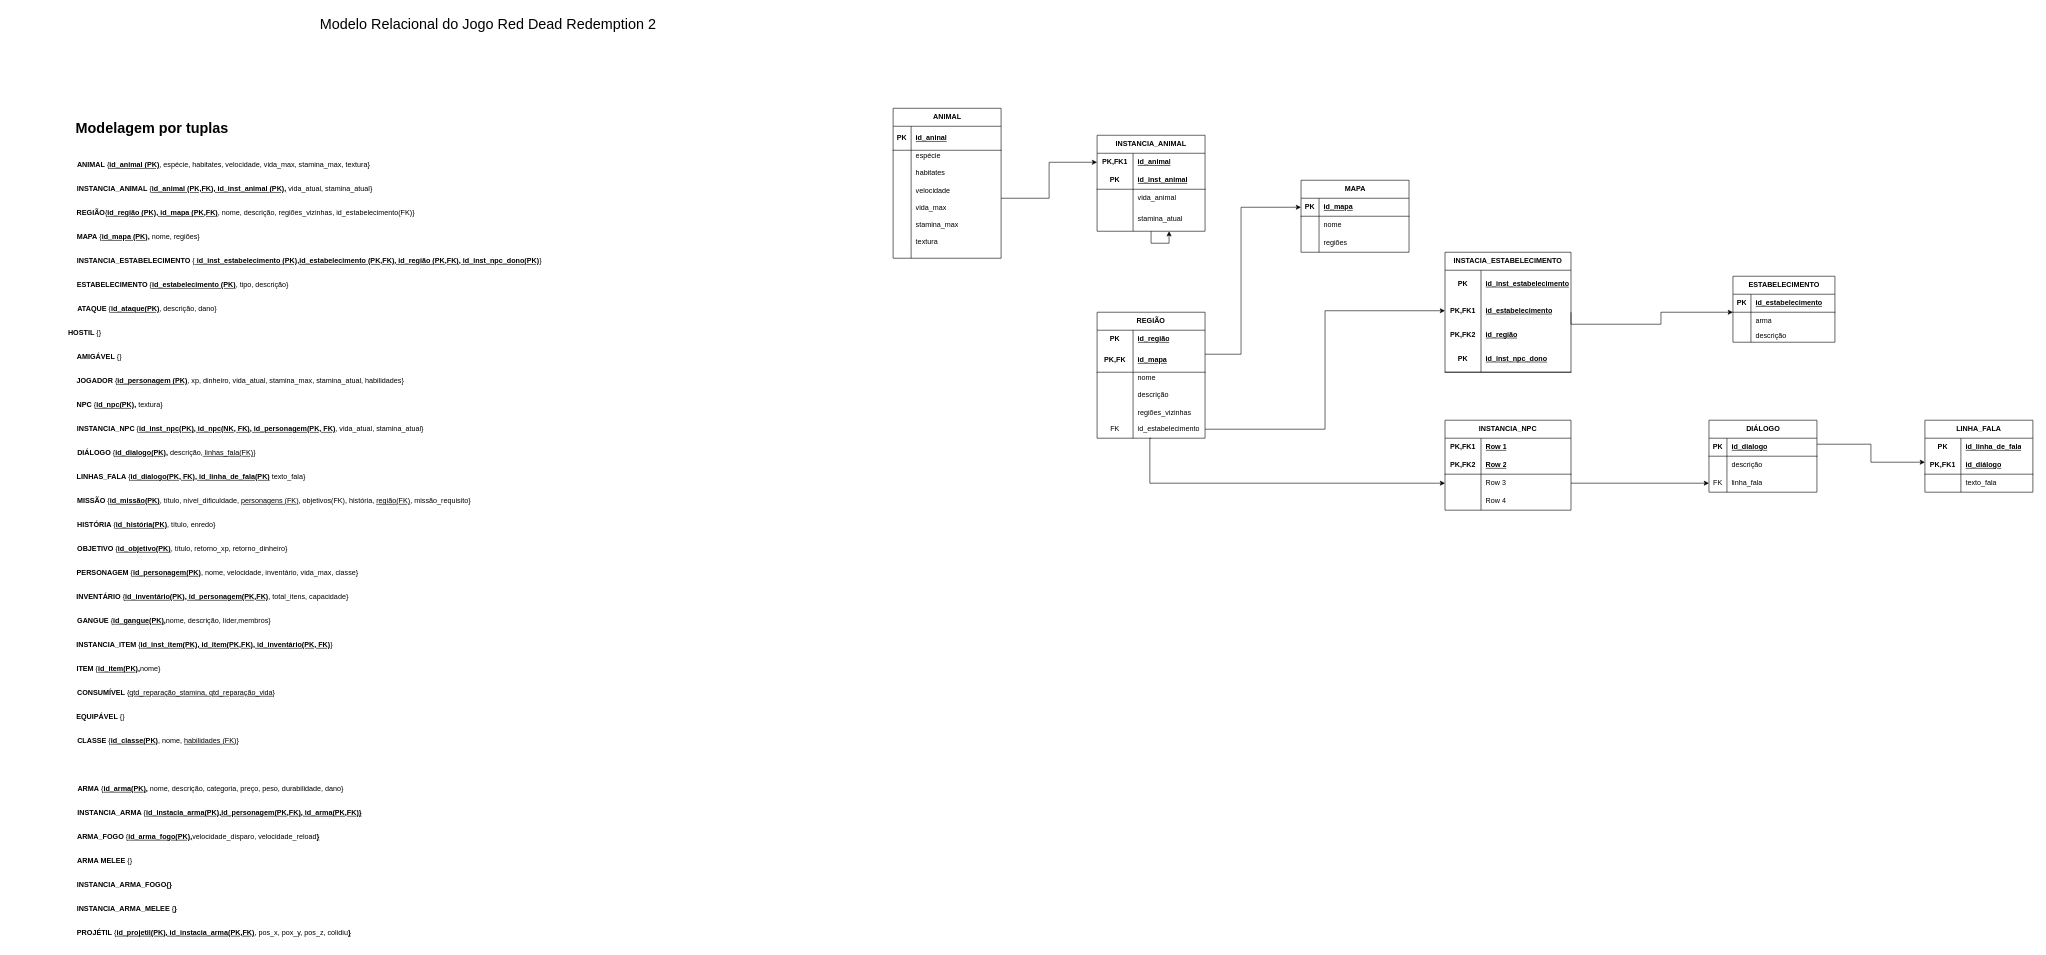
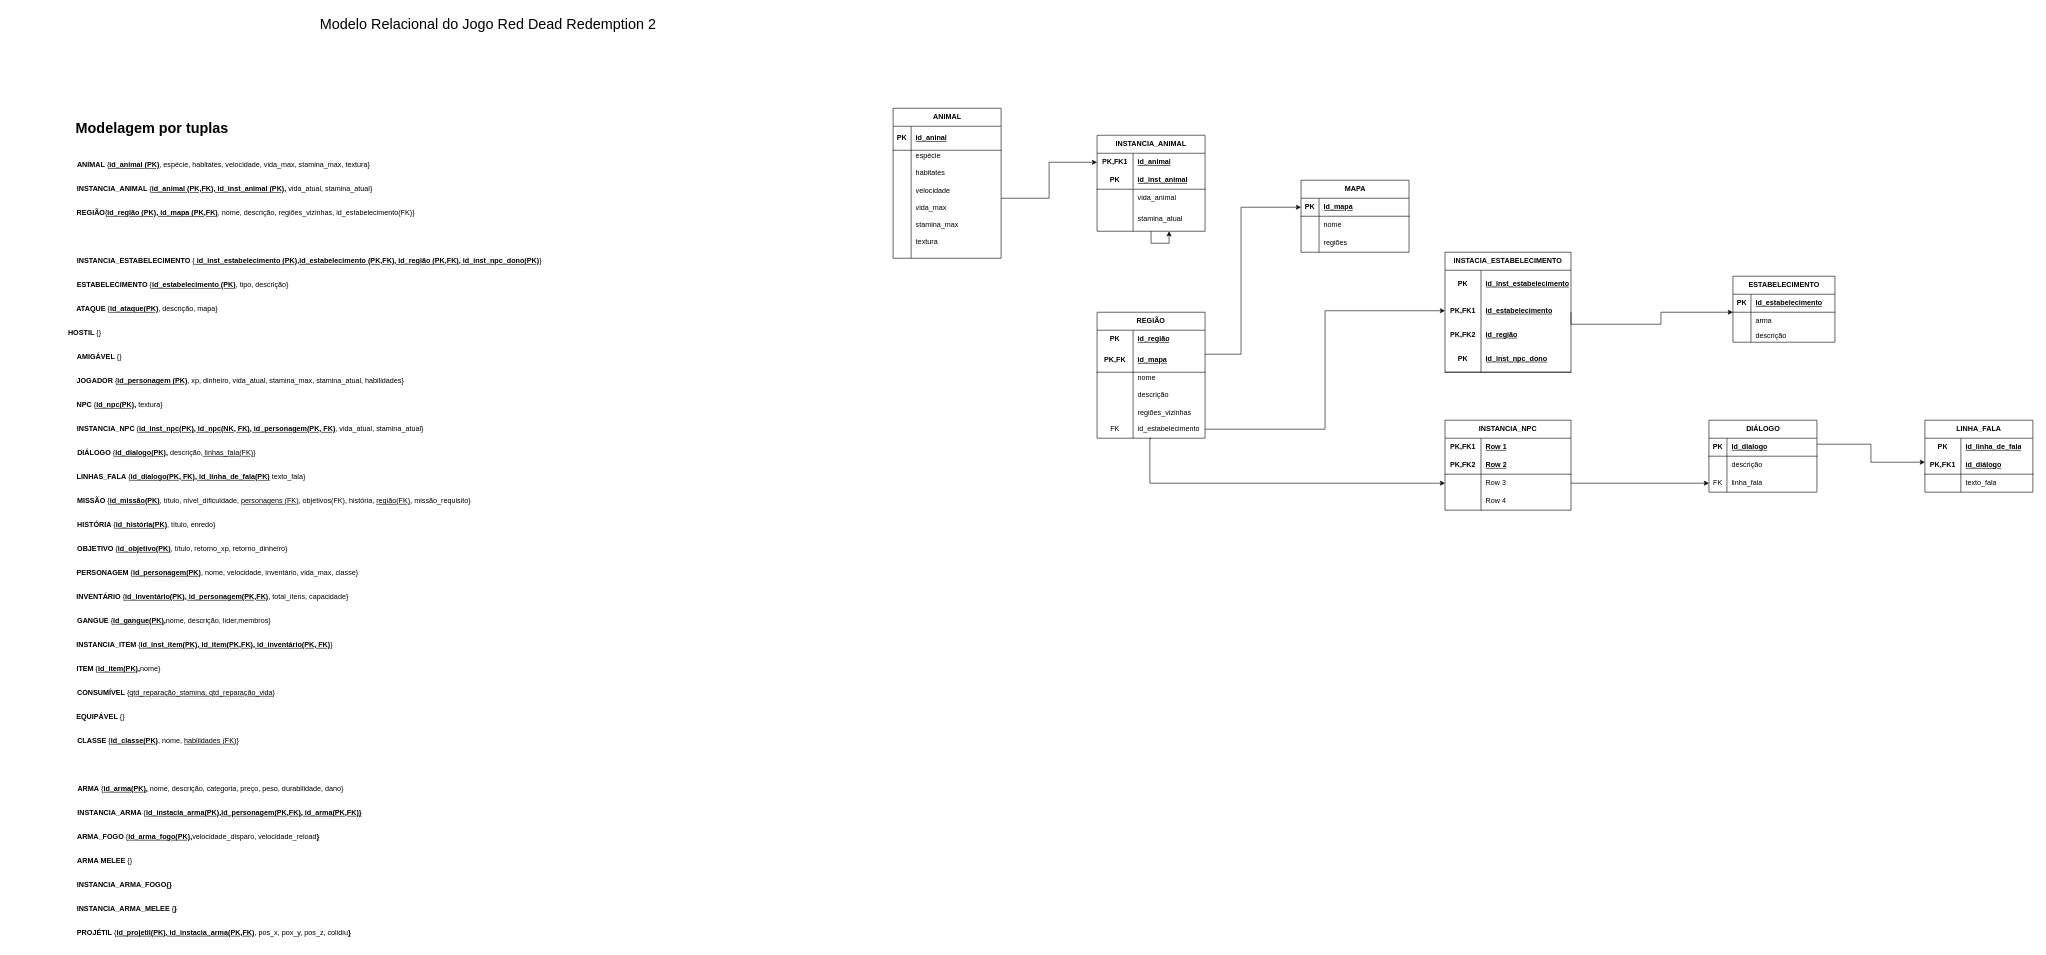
(138, 237) -> none
(147, 309) -> (147, 309)
